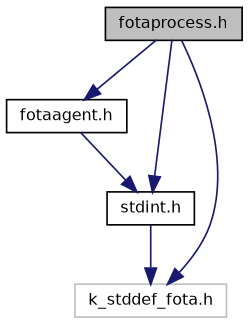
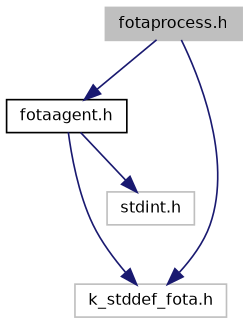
(174, 24) -> (174, 24)
(163, 108) -> none
(151, 208) -> (151, 208)
(151, 246) -> (86, 207)
